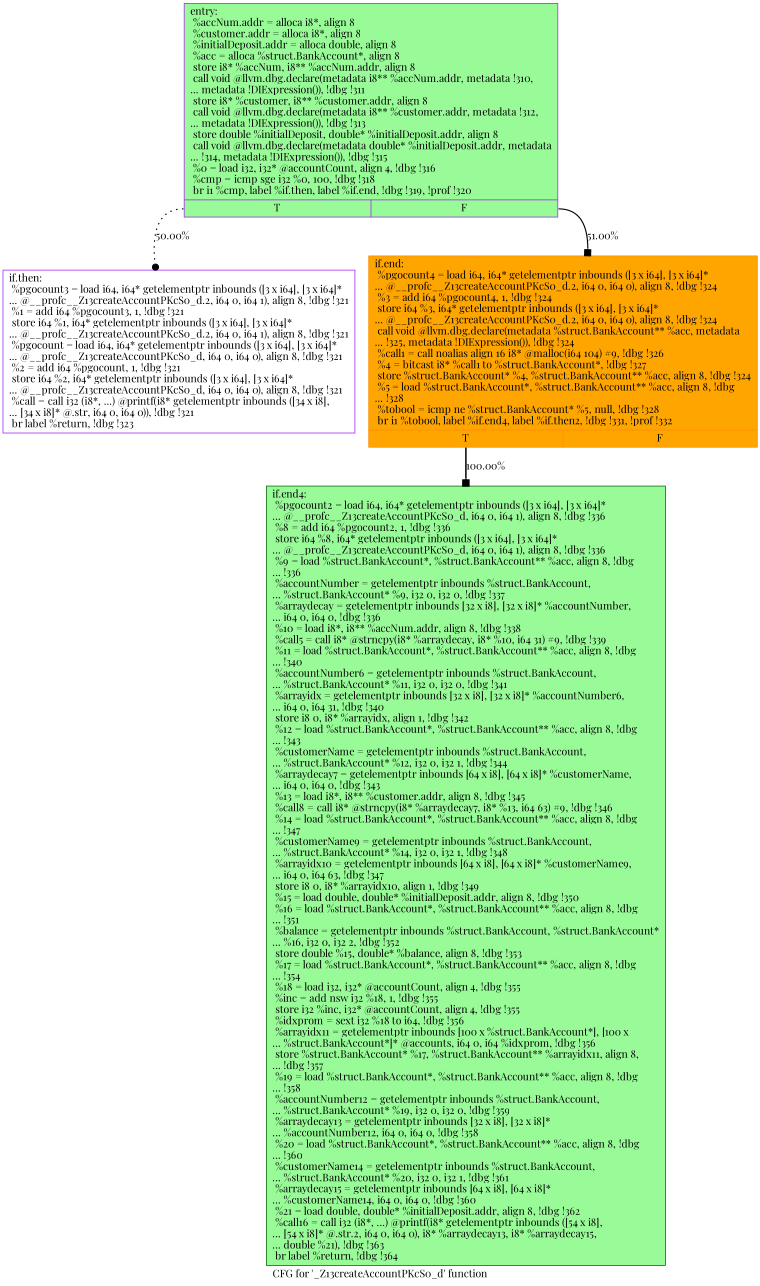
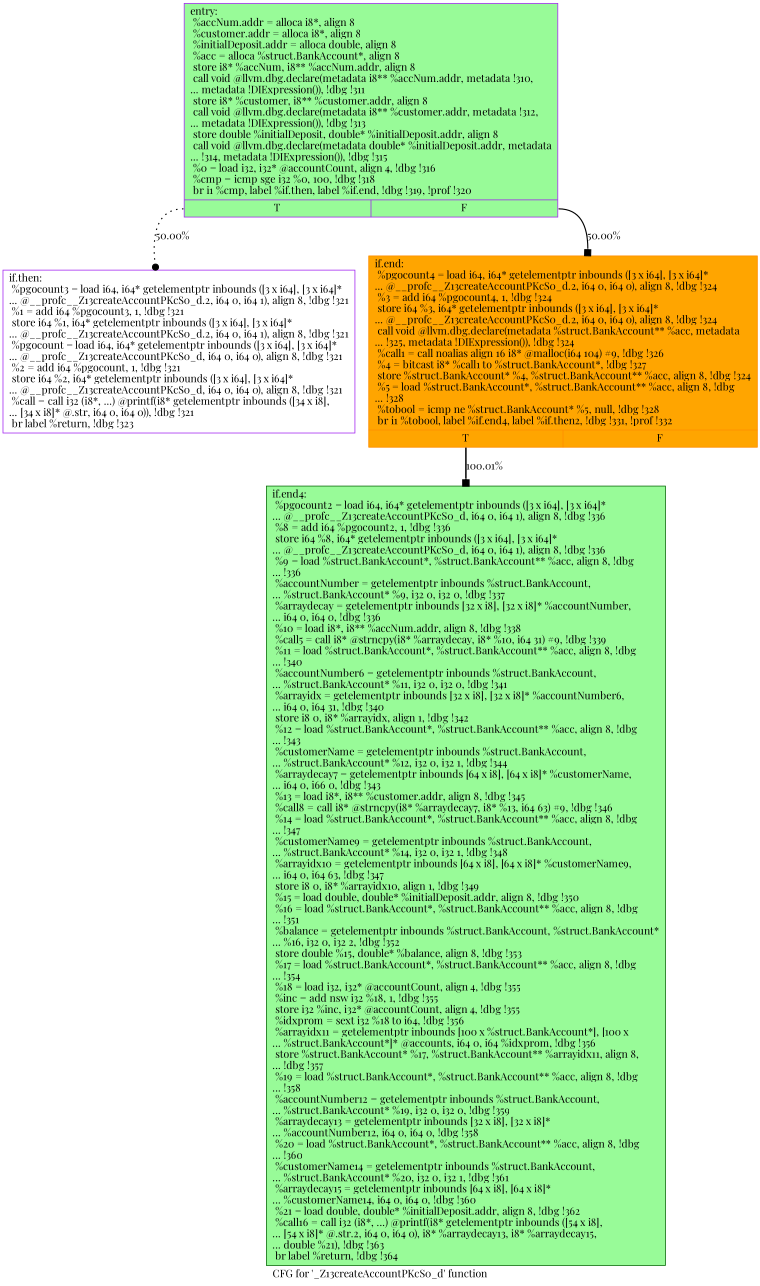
(603, 236) -> (604, 236)
(486, 467) -> (485, 467)
(327, 786) -> (327, 786)
